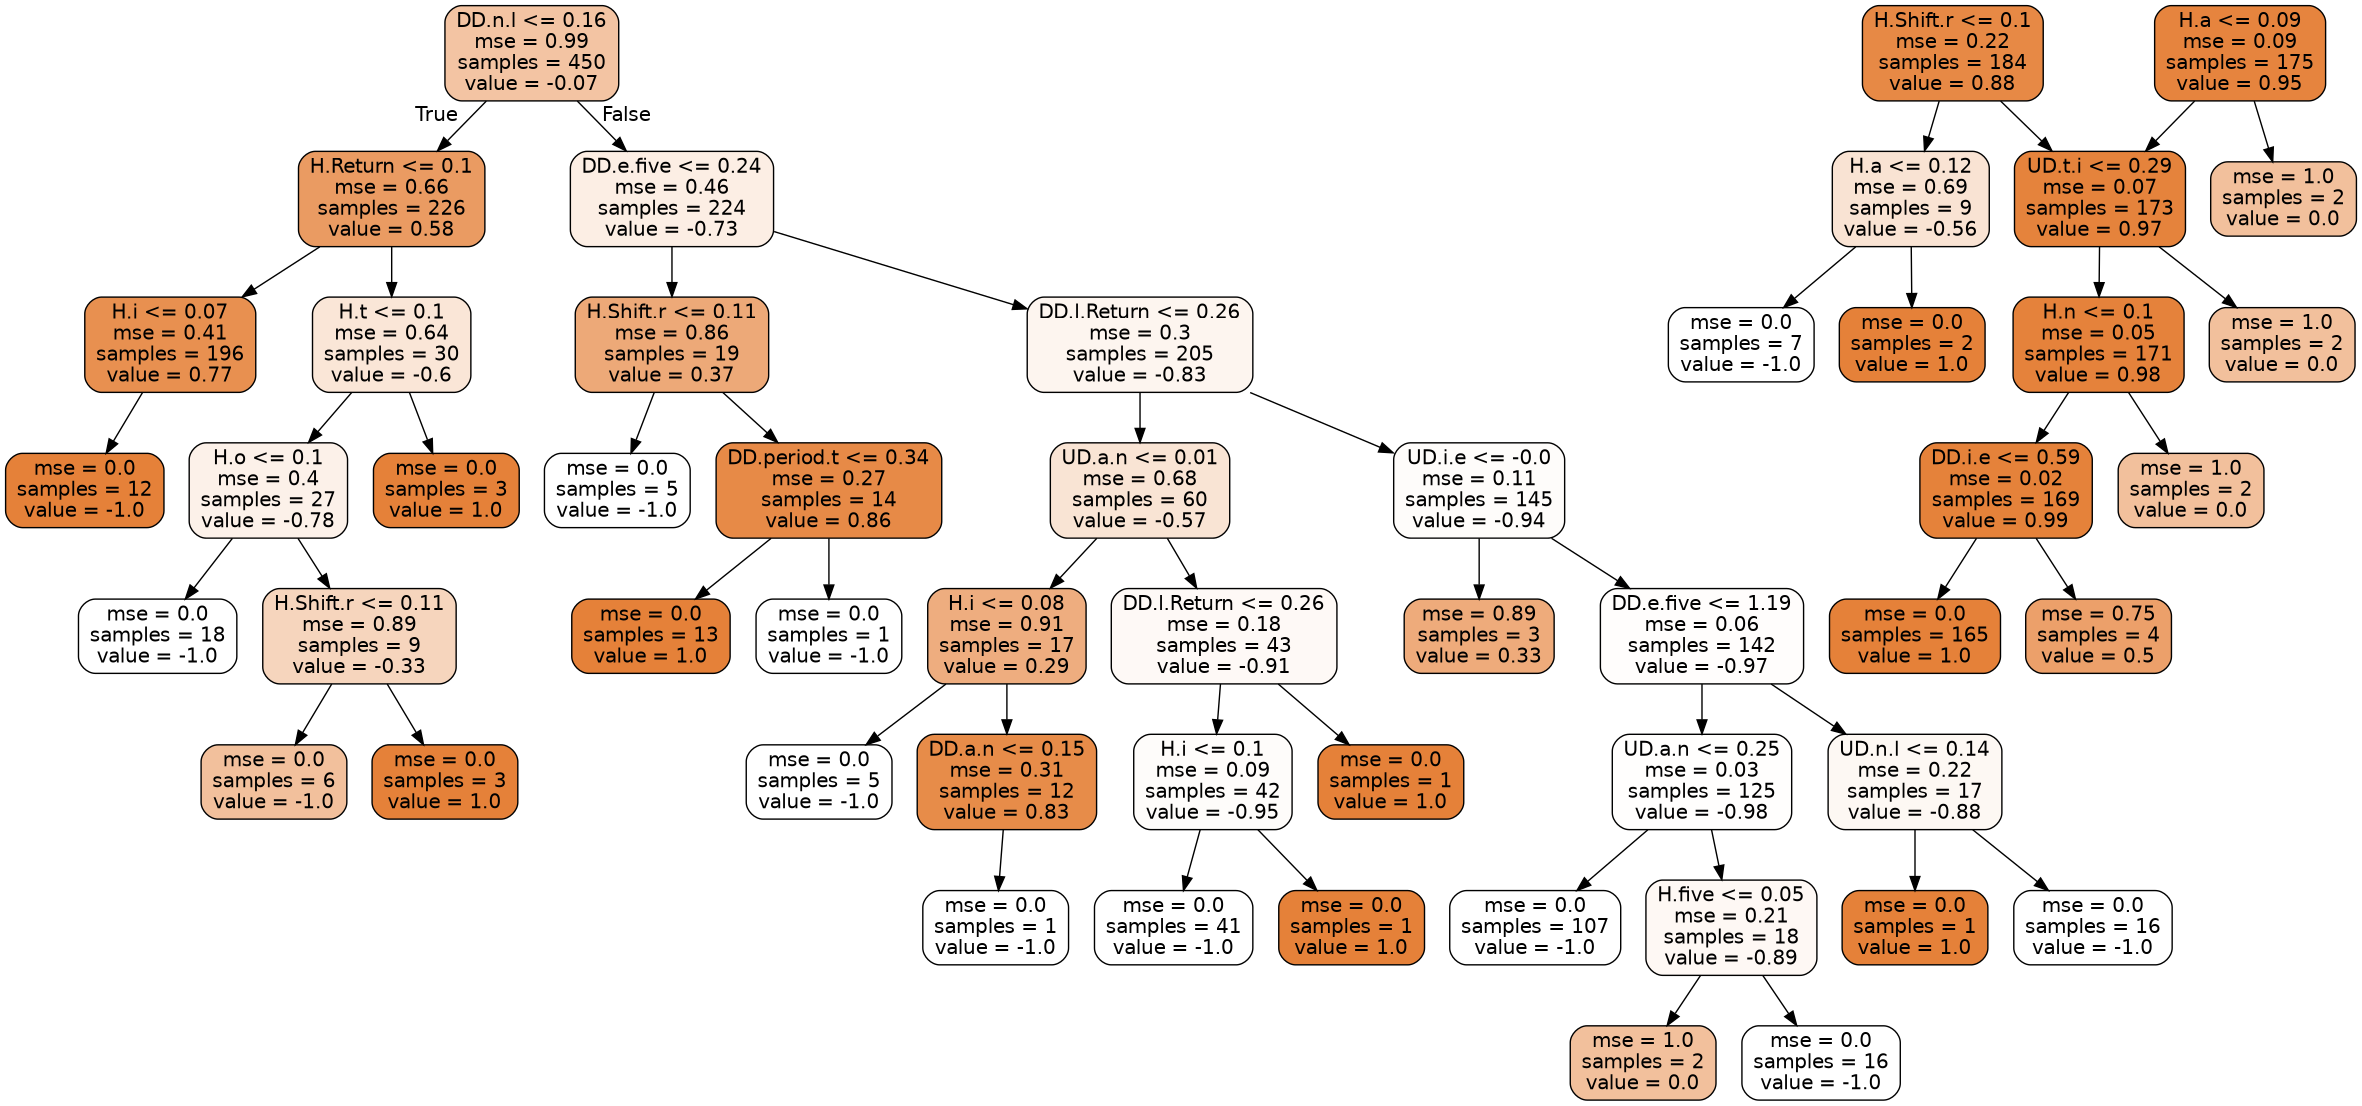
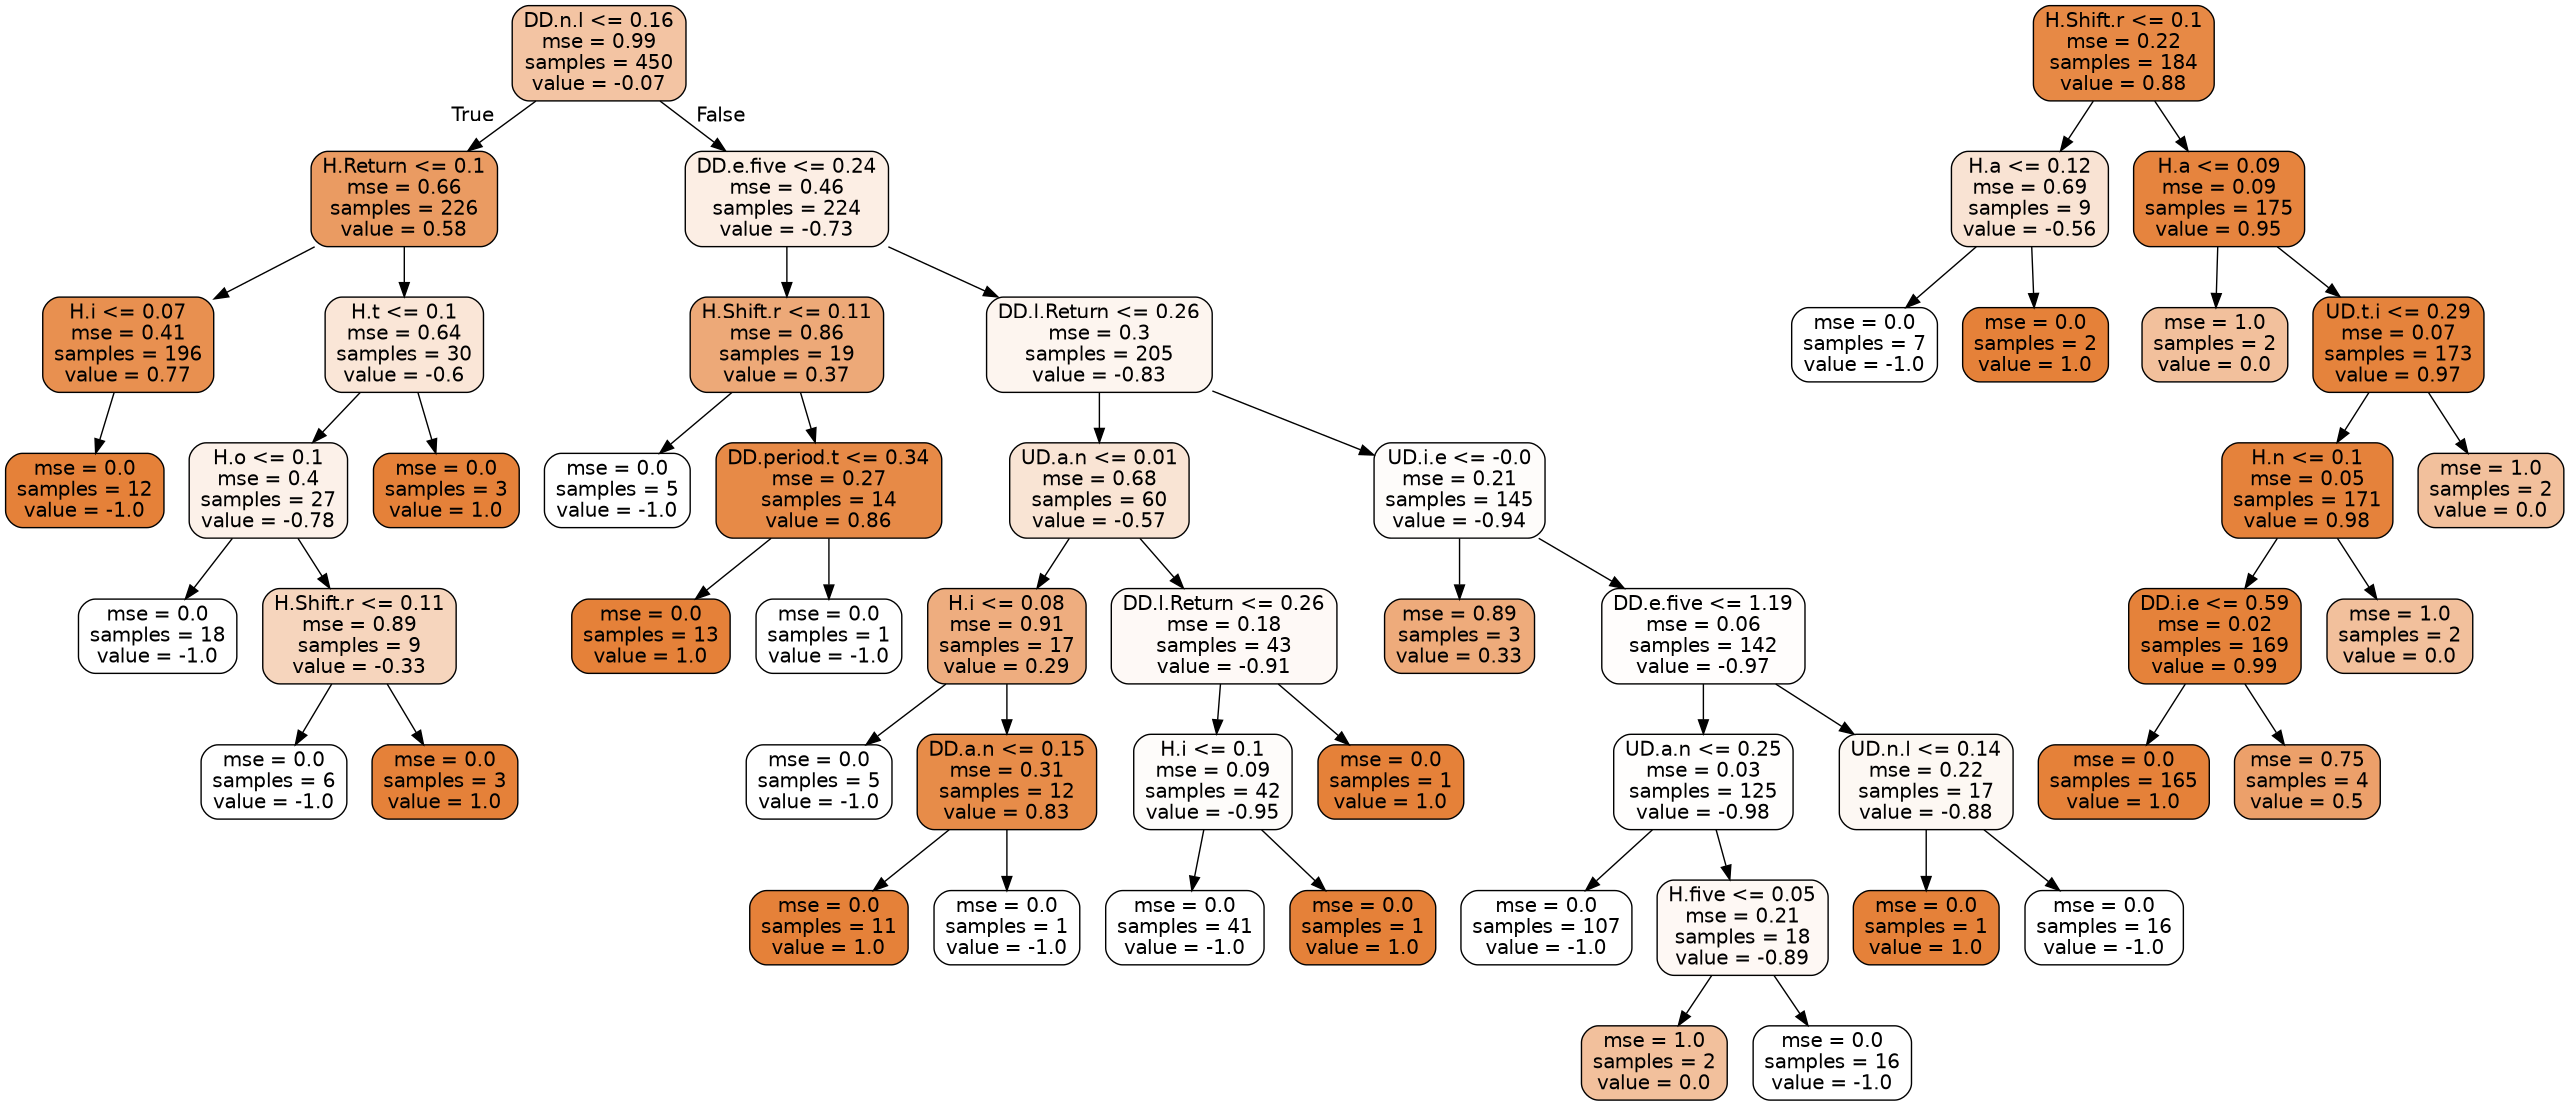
(2021, 121) -> (2167, 120)
(1479, 490) -> (1460, 490)
(274, 782) -> (274, 782)
none -> (829, 928)
